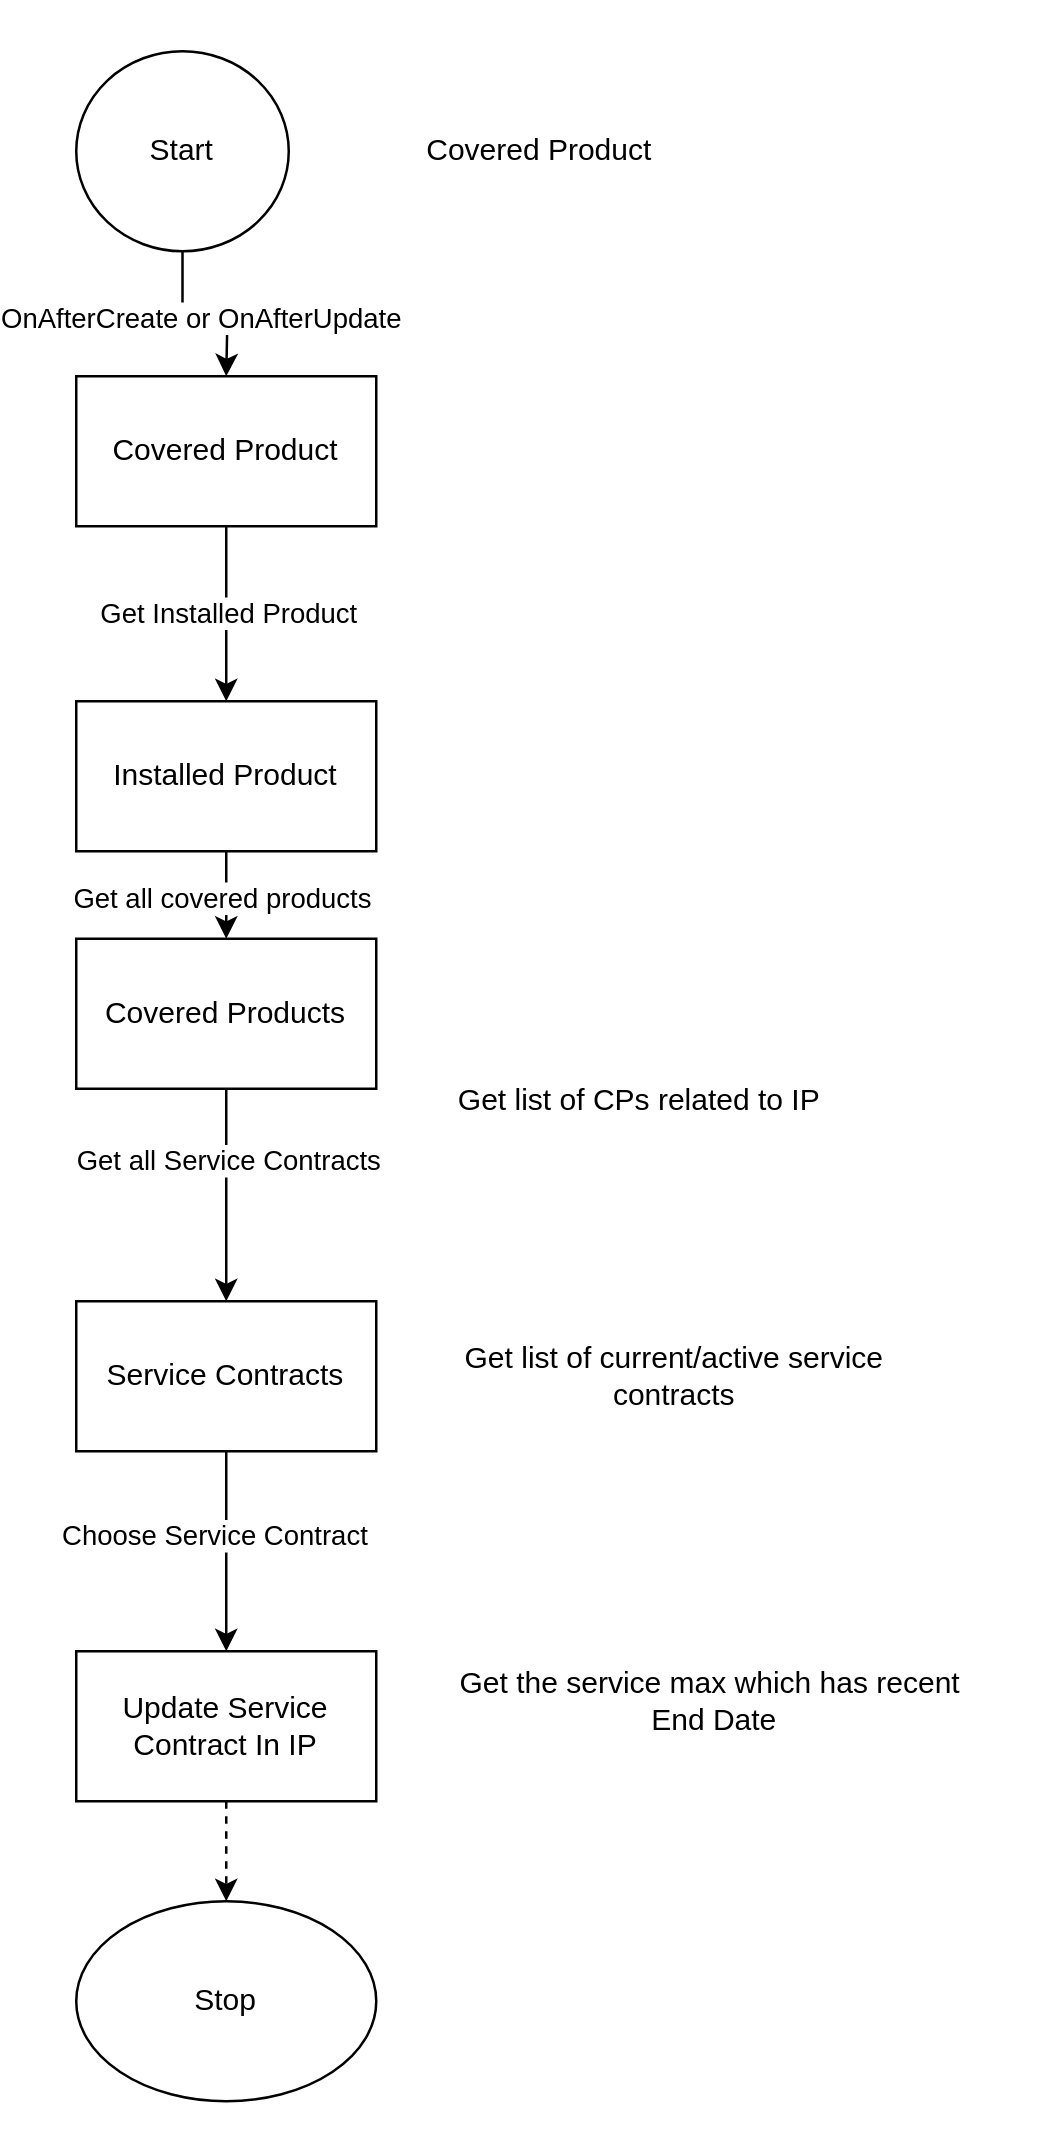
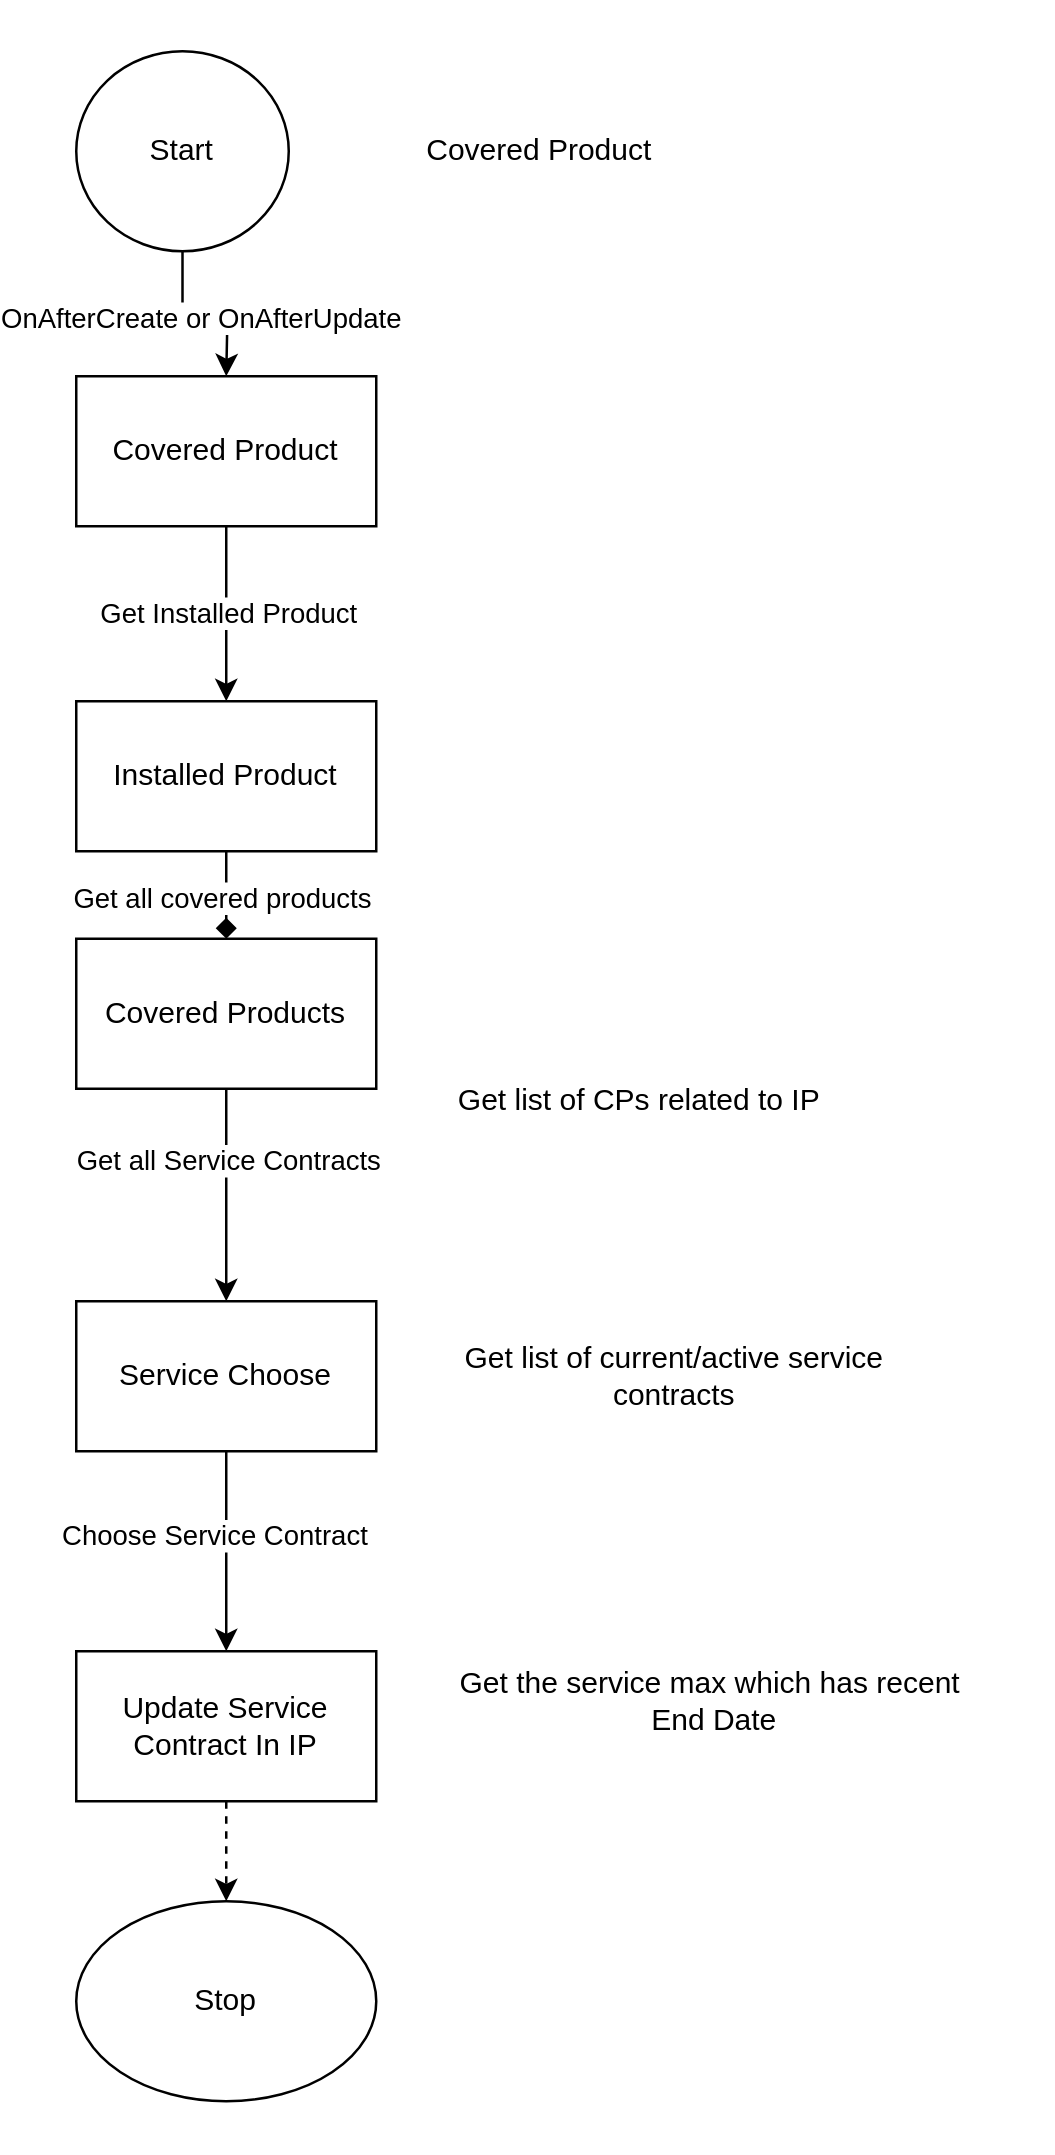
(226, 919) -> (226, 918)
(226, 1376) -> (226, 1376)
